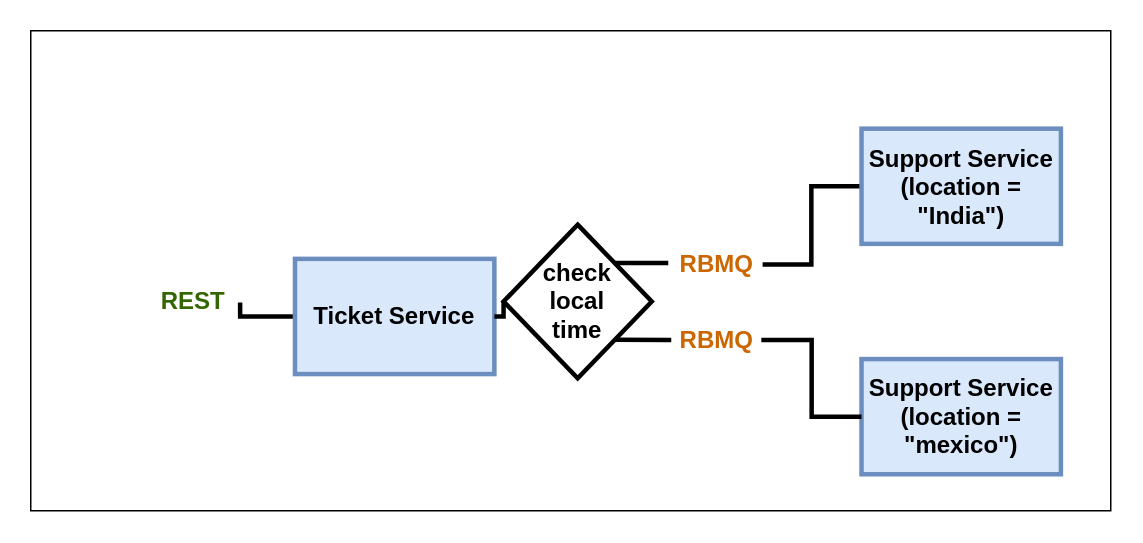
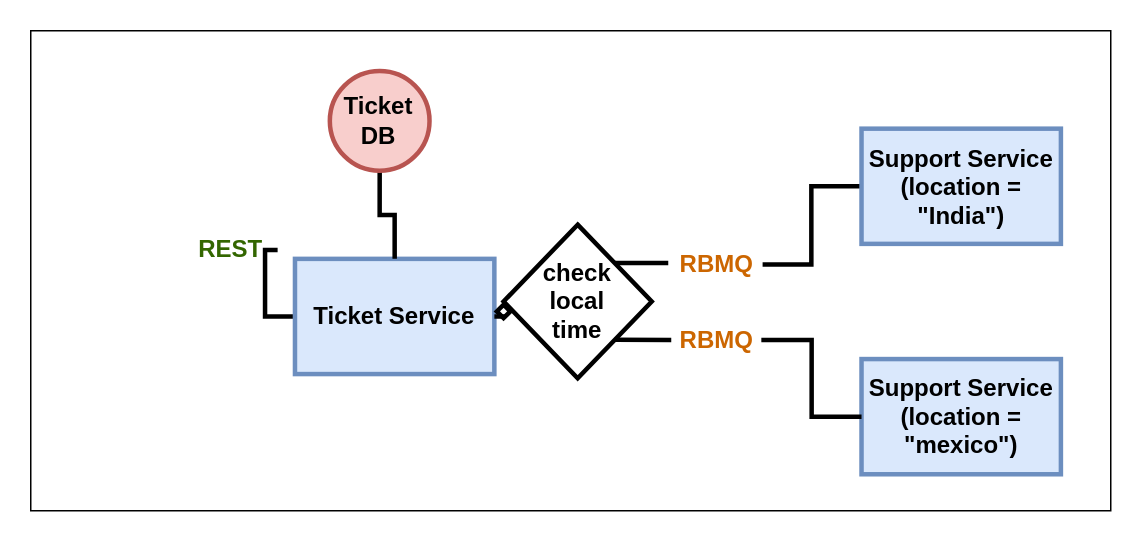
none -> (380, 121)
none -> (387, 215)
(193, 301) -> (230, 249)
(504, 311) -> (504, 317)
